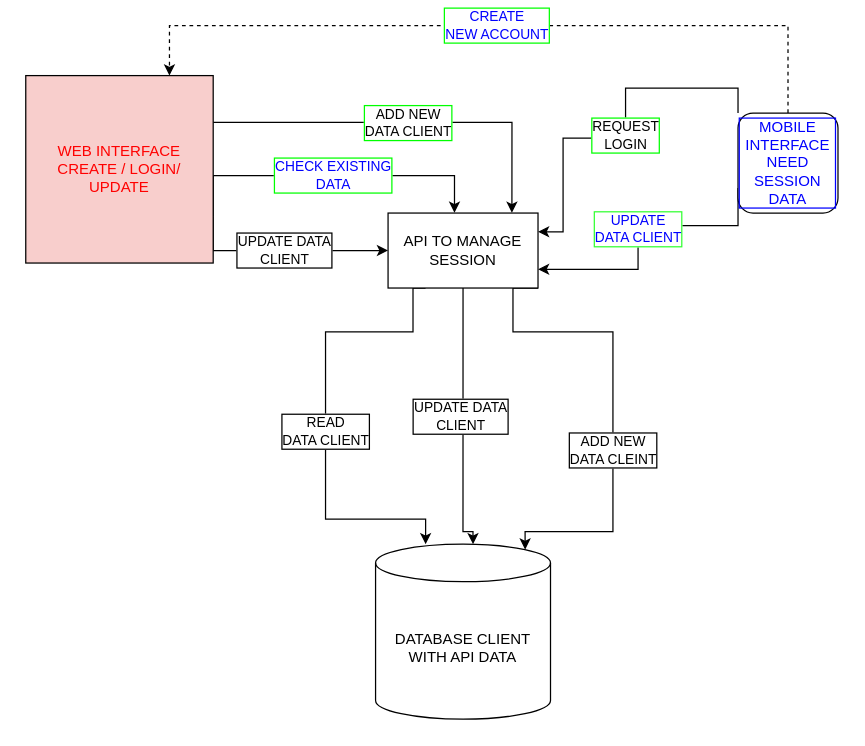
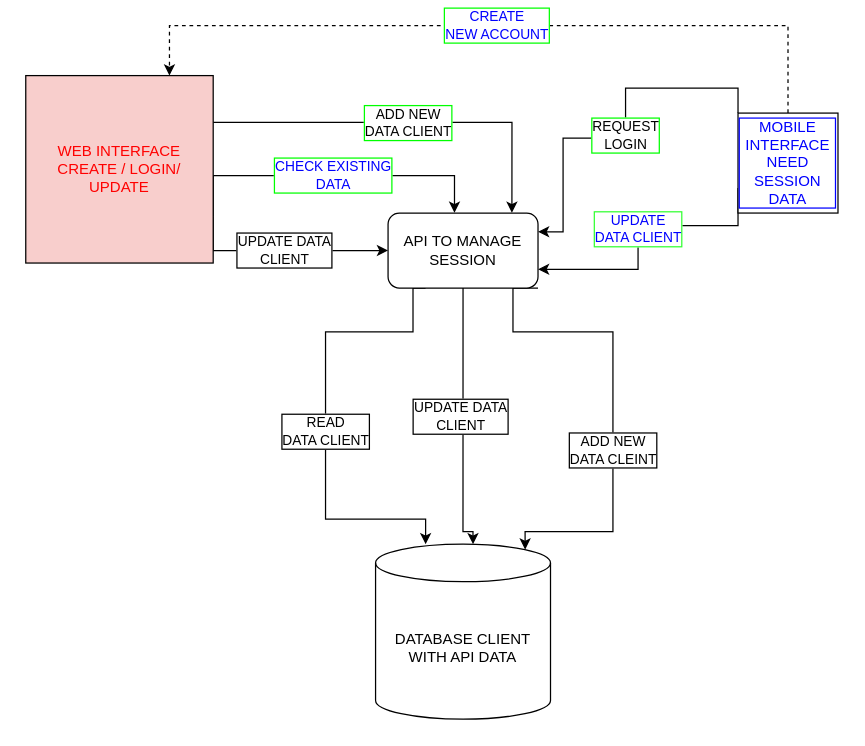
(788, 163) -> (788, 163)
(463, 251) -> (463, 251)
